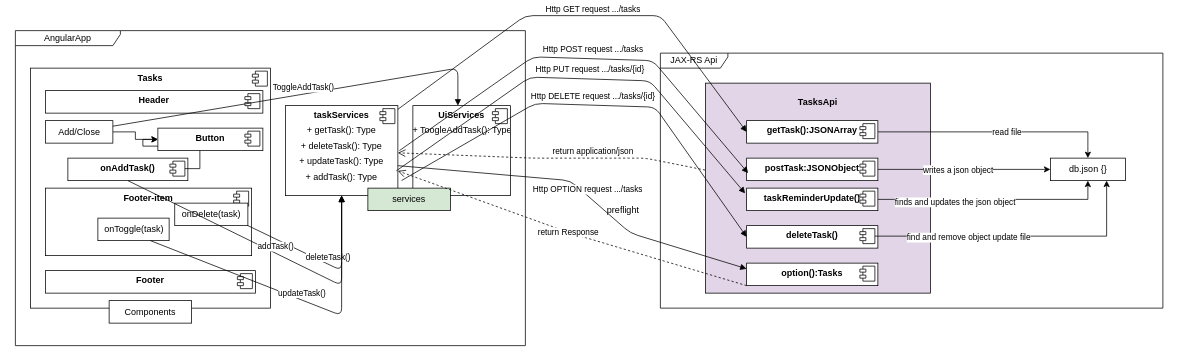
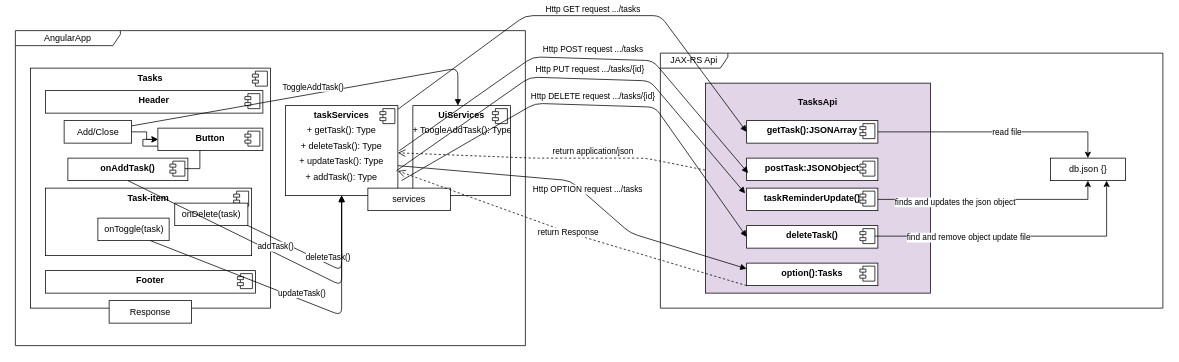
(79, 132) -> (98, 132)
(961, 169) -> none
(72, 188) -> (67, 188)
(409, 199) -> (409, 199)
(623, 210) -> none
(150, 312) -> (150, 312)
